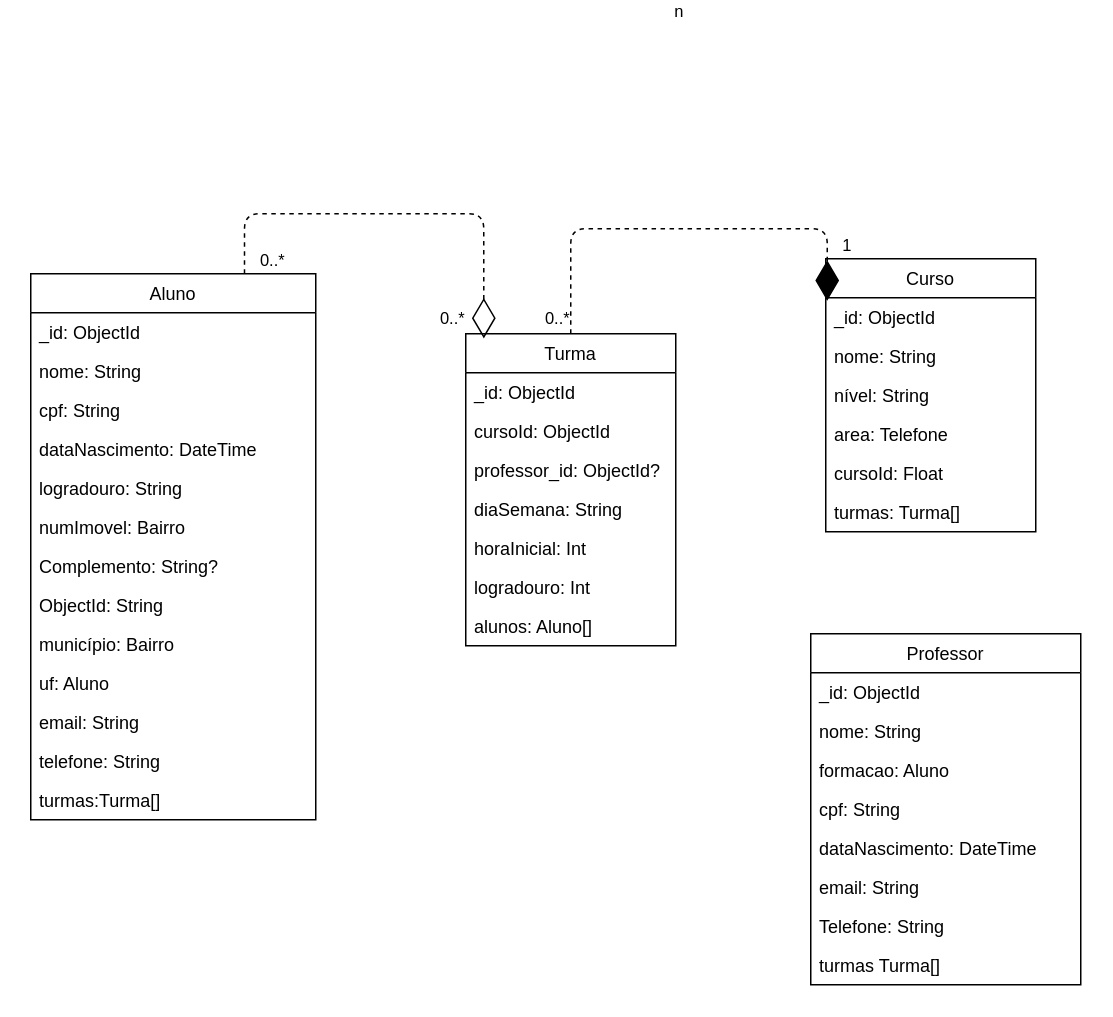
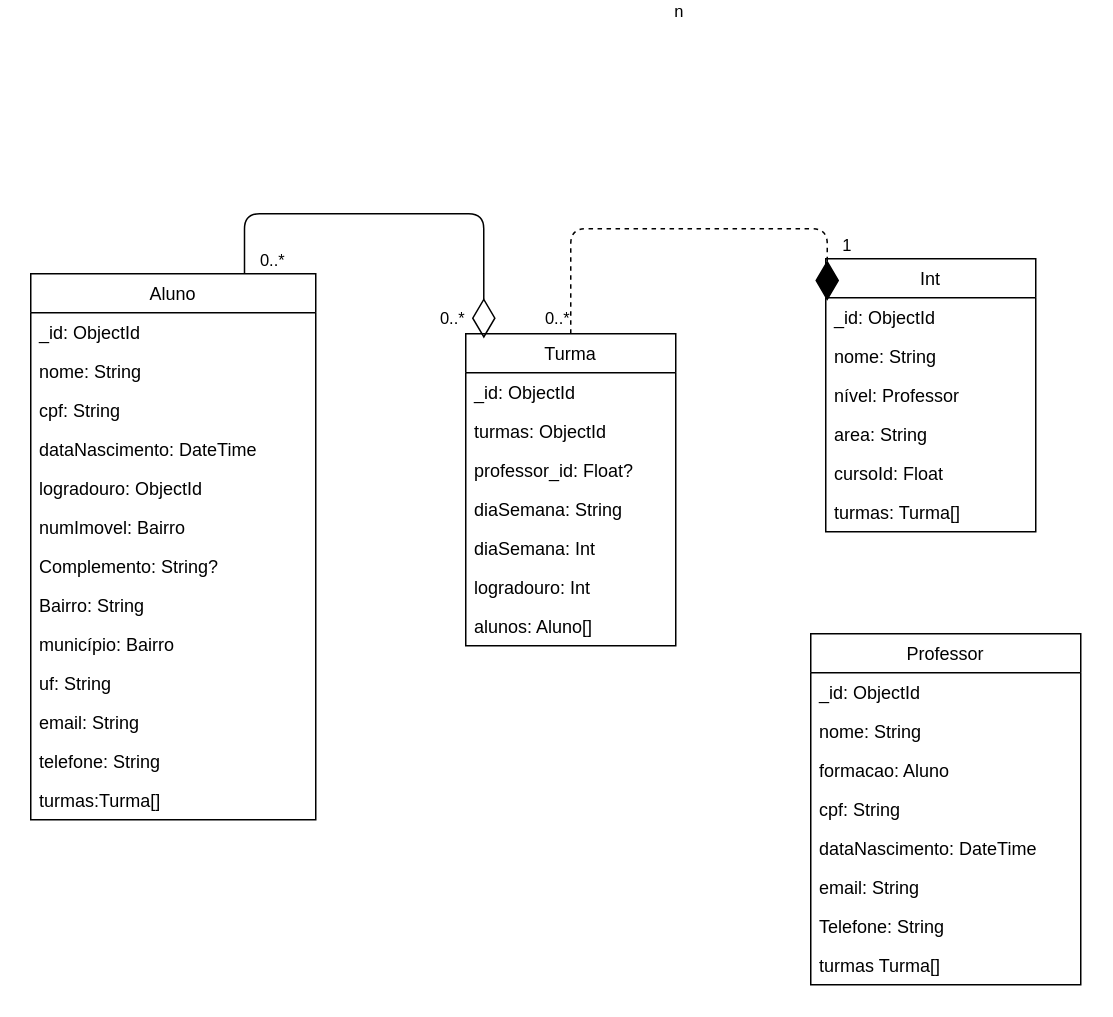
(377, 214) -> (377, 214)
(930, 279) -> (930, 279)
(890, 396) -> (908, 396)
(555, 432) -> (550, 432)
(898, 435) -> (887, 435)
(583, 471) -> (565, 471)
(120, 489) -> (133, 489)
(543, 549) -> (538, 549)
(113, 606) -> (100, 606)
(77, 684) -> (82, 684)
